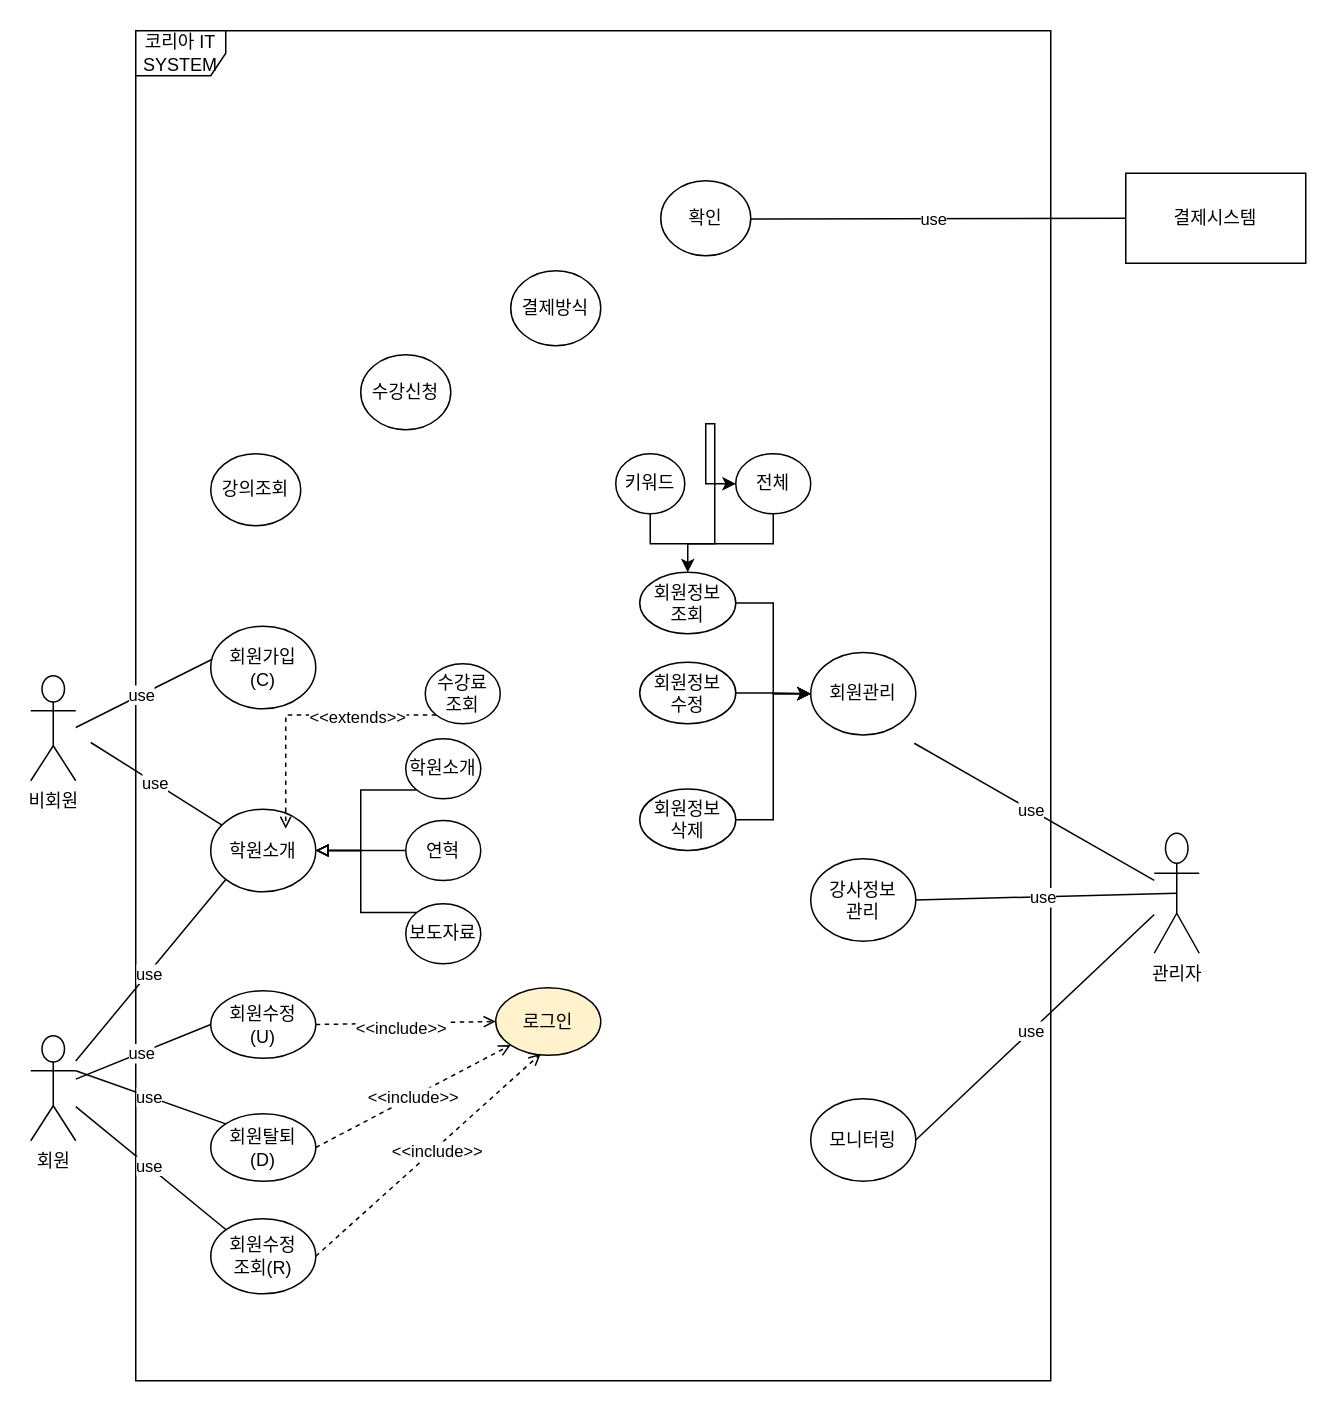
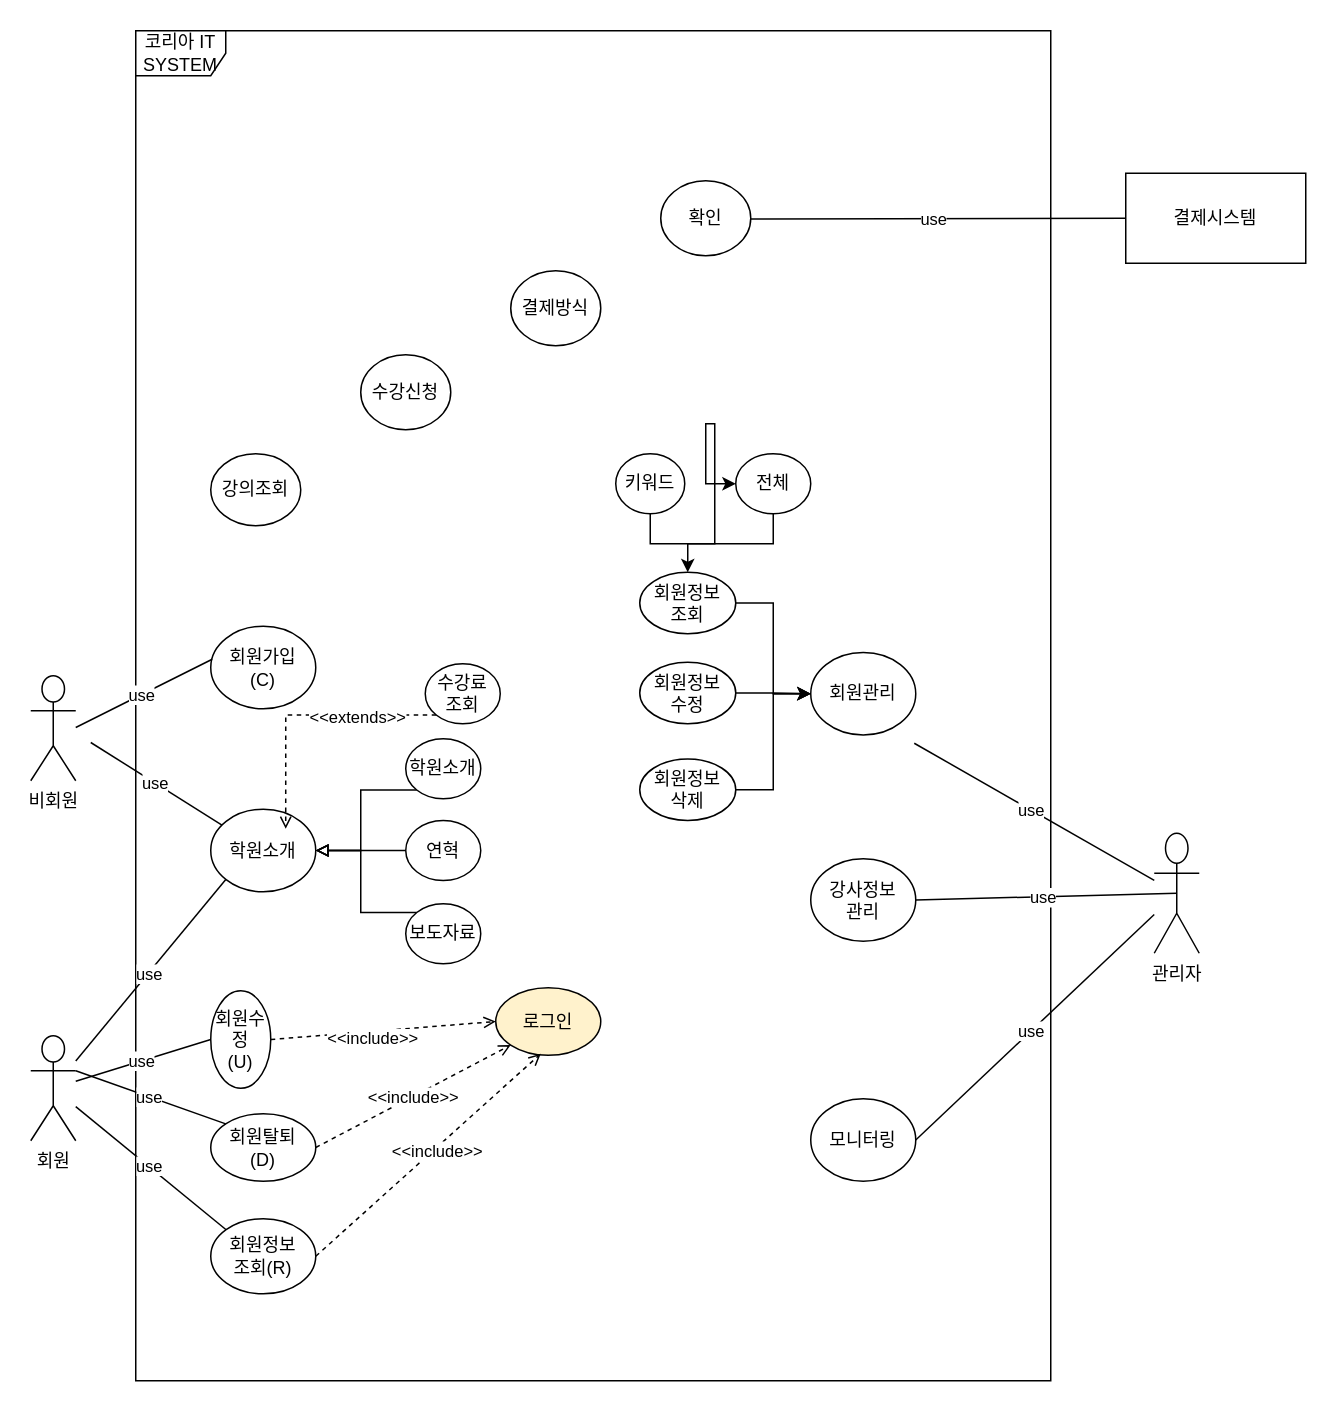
(688, 820) -> (688, 790)
(263, 1025) -> (241, 1040)
(263, 1256) -> (263, 1256)
